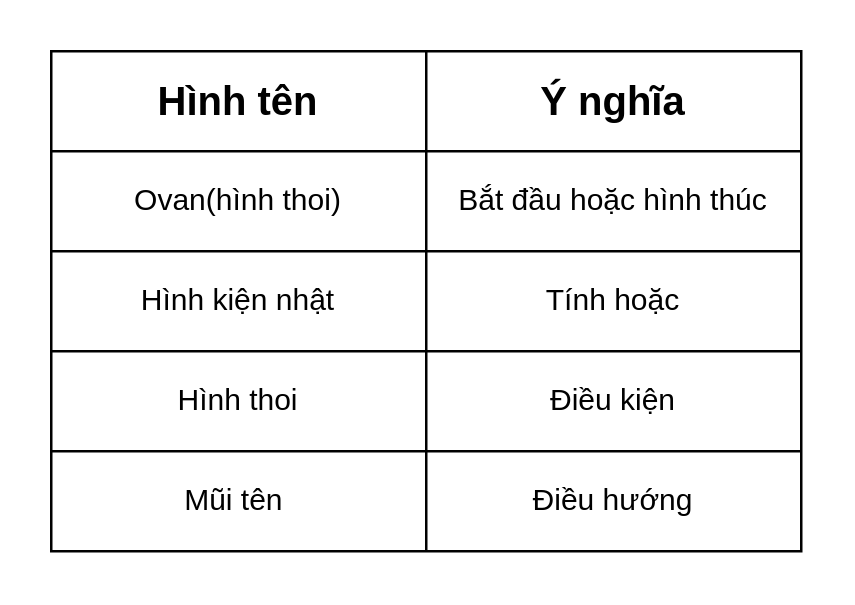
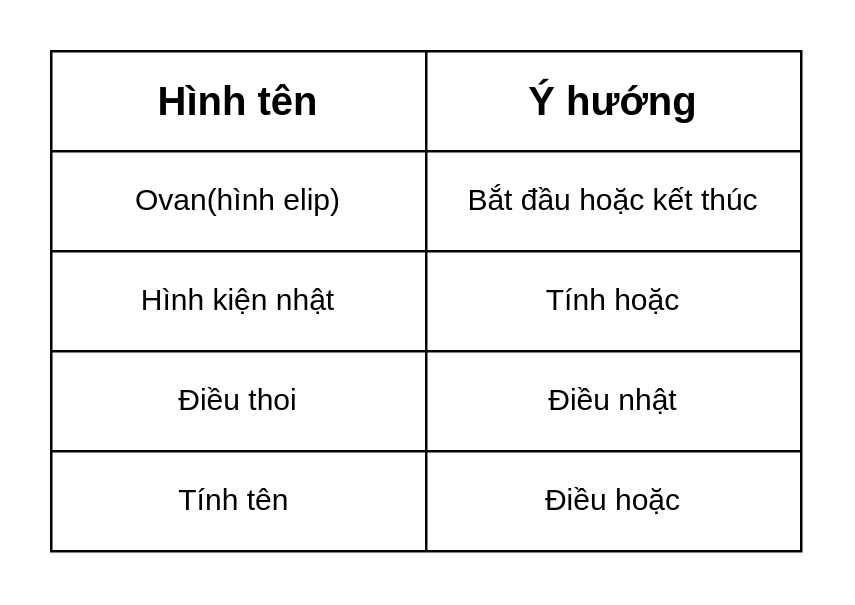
(614, 101) -> (614, 101)
(239, 201) -> (239, 201)
(614, 201) -> (614, 201)
(239, 401) -> (239, 401)
(614, 401) -> (614, 401)
(239, 501) -> (239, 501)
(614, 501) -> (614, 501)
